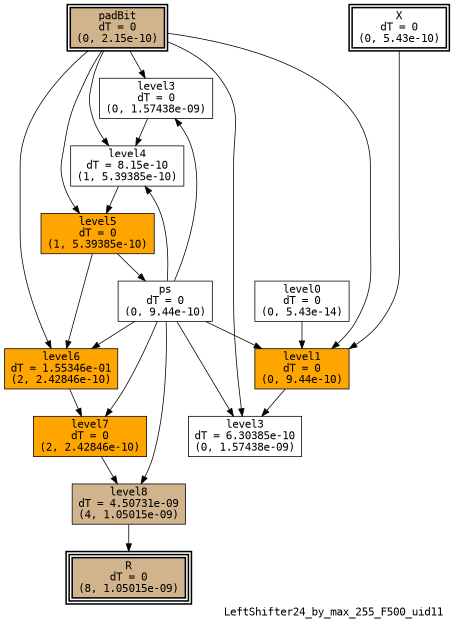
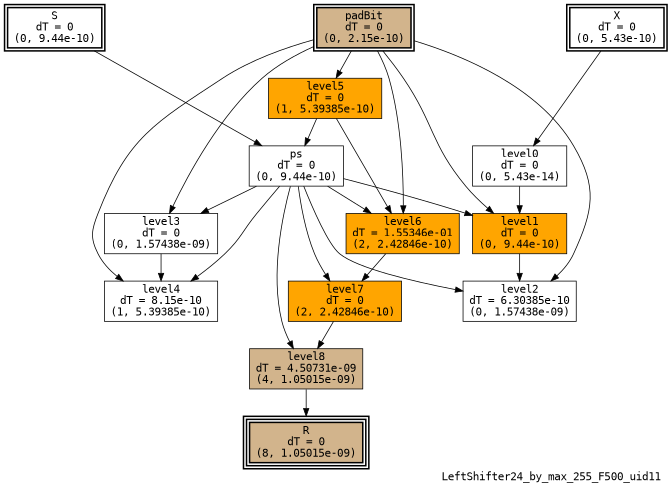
none -> (55, 28)
(114, 196) -> none
(399, 205) -> (569, 95)
(245, 436) -> (520, 301)
